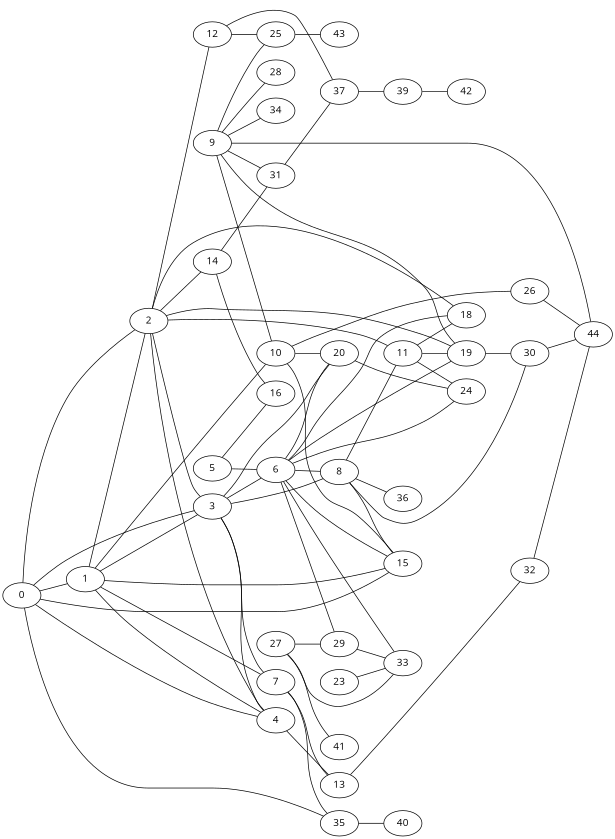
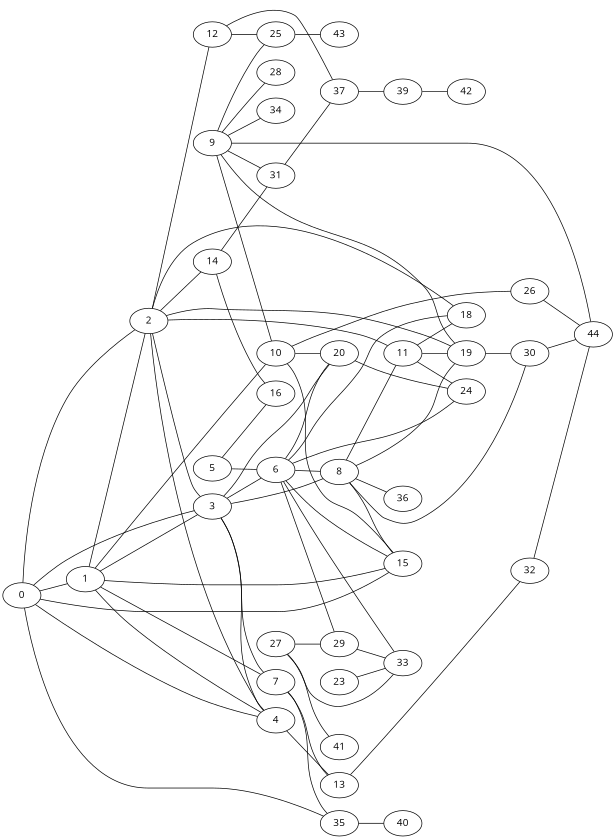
(368, 408) -> (413, 431)
